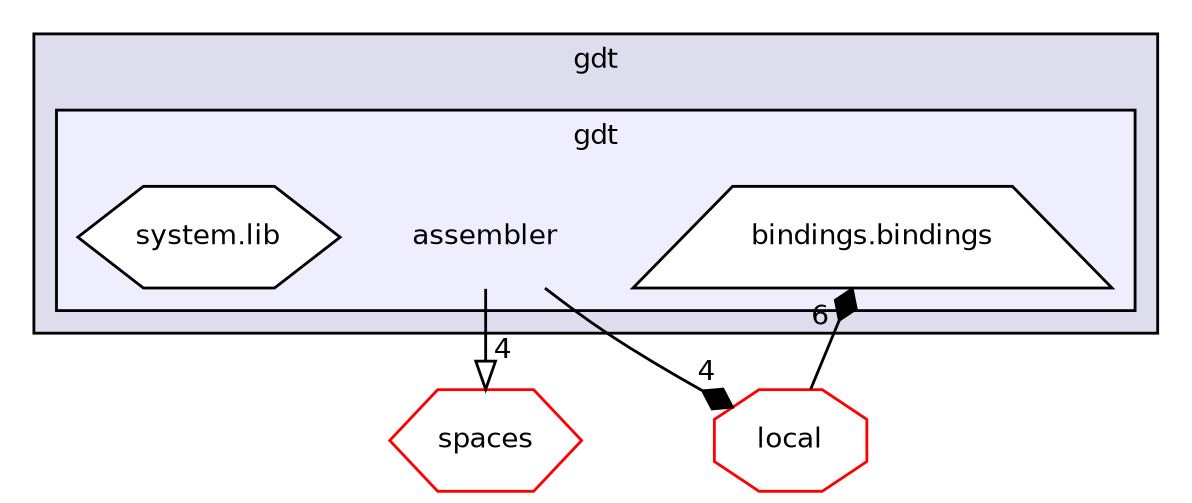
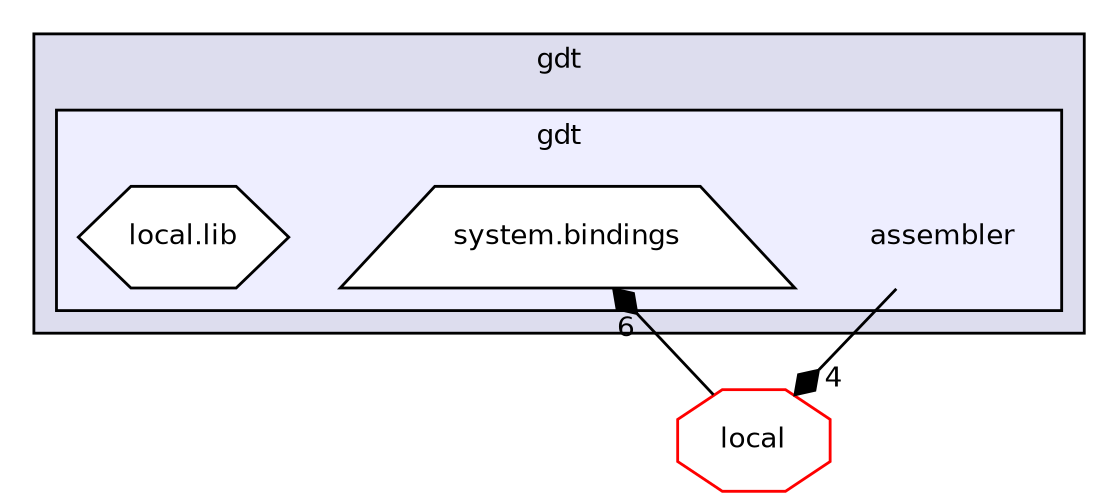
(209, 237) -> (184, 237)
(872, 237) -> (568, 237)
(486, 440) -> none
